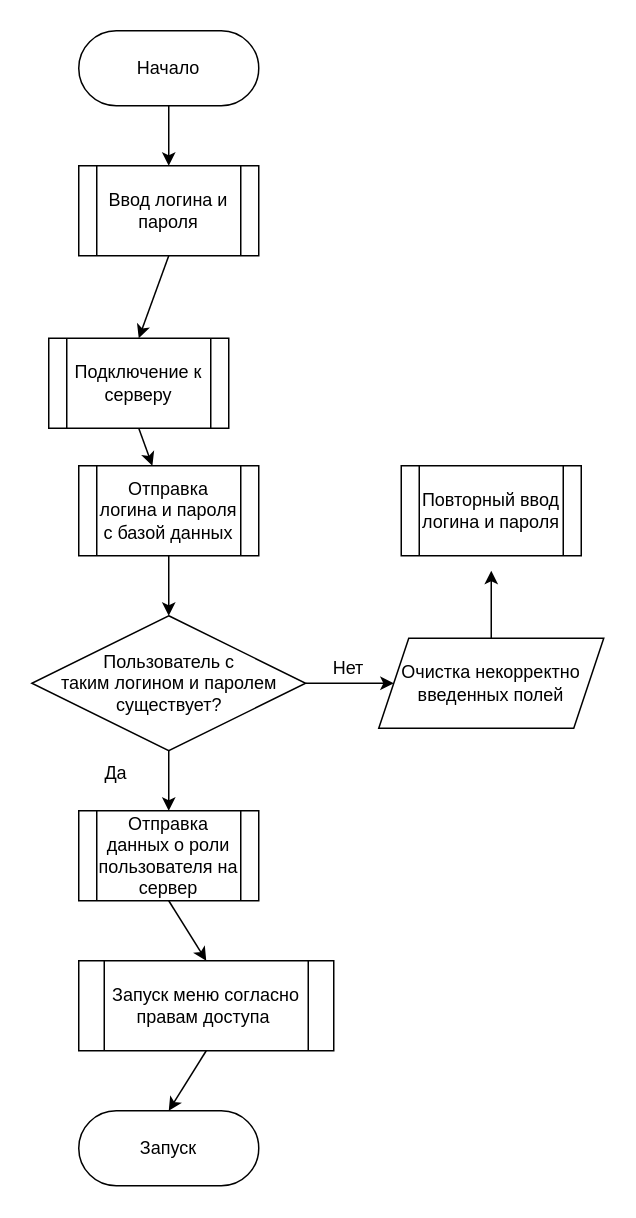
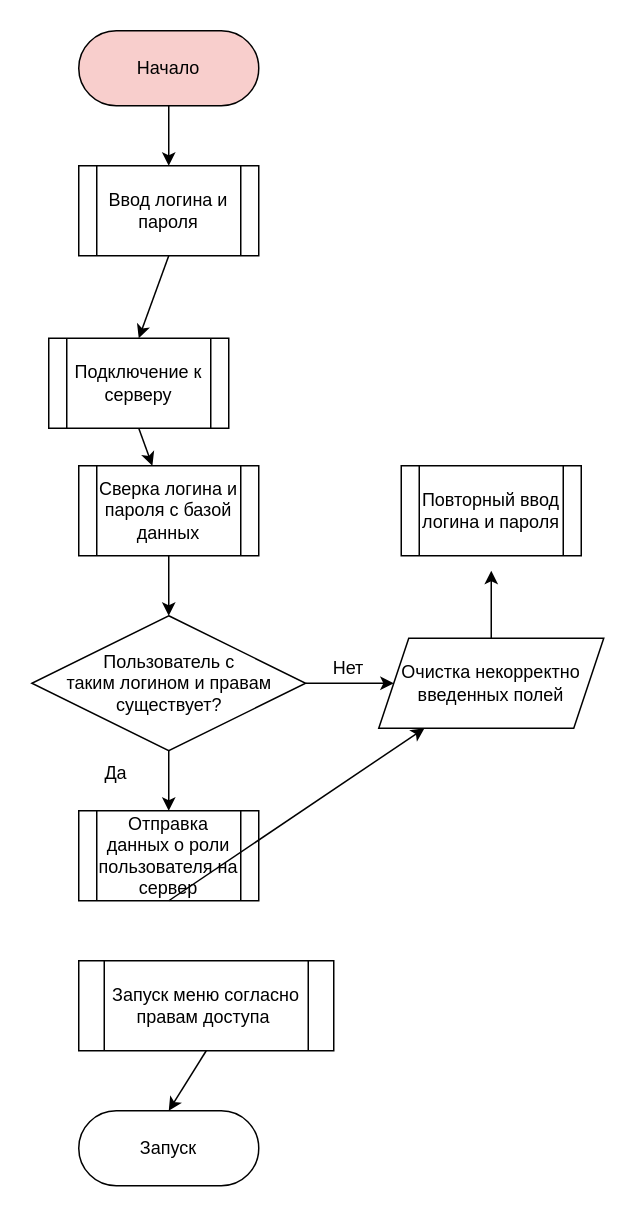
(169, 68) -> (169, 68)
(169, 511) -> (169, 511)
(170, 683) -> (170, 683)
(185, 926) -> (293, 817)
